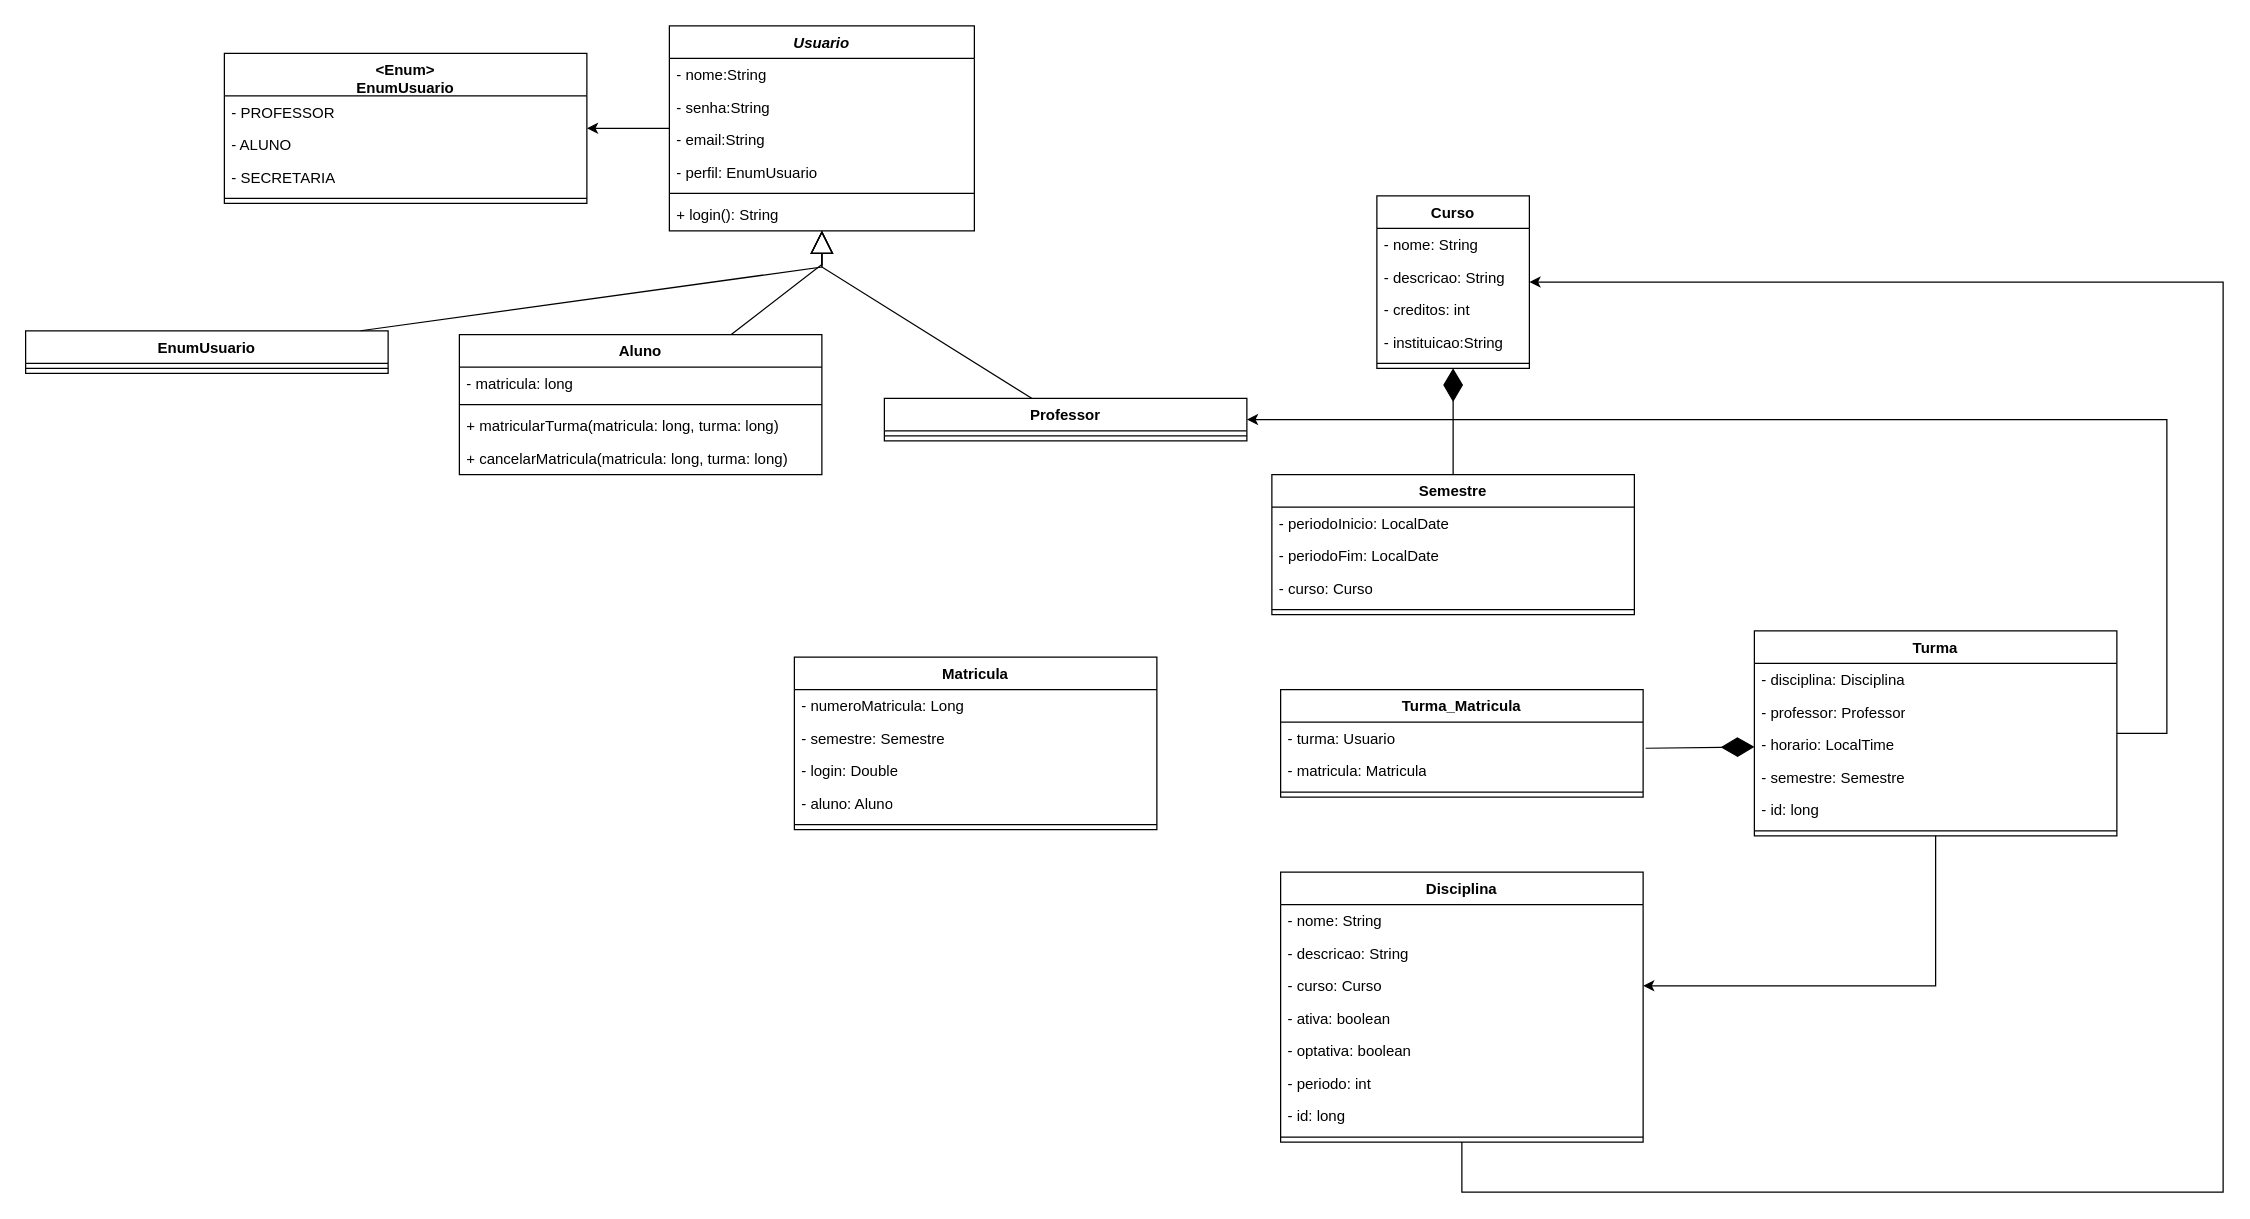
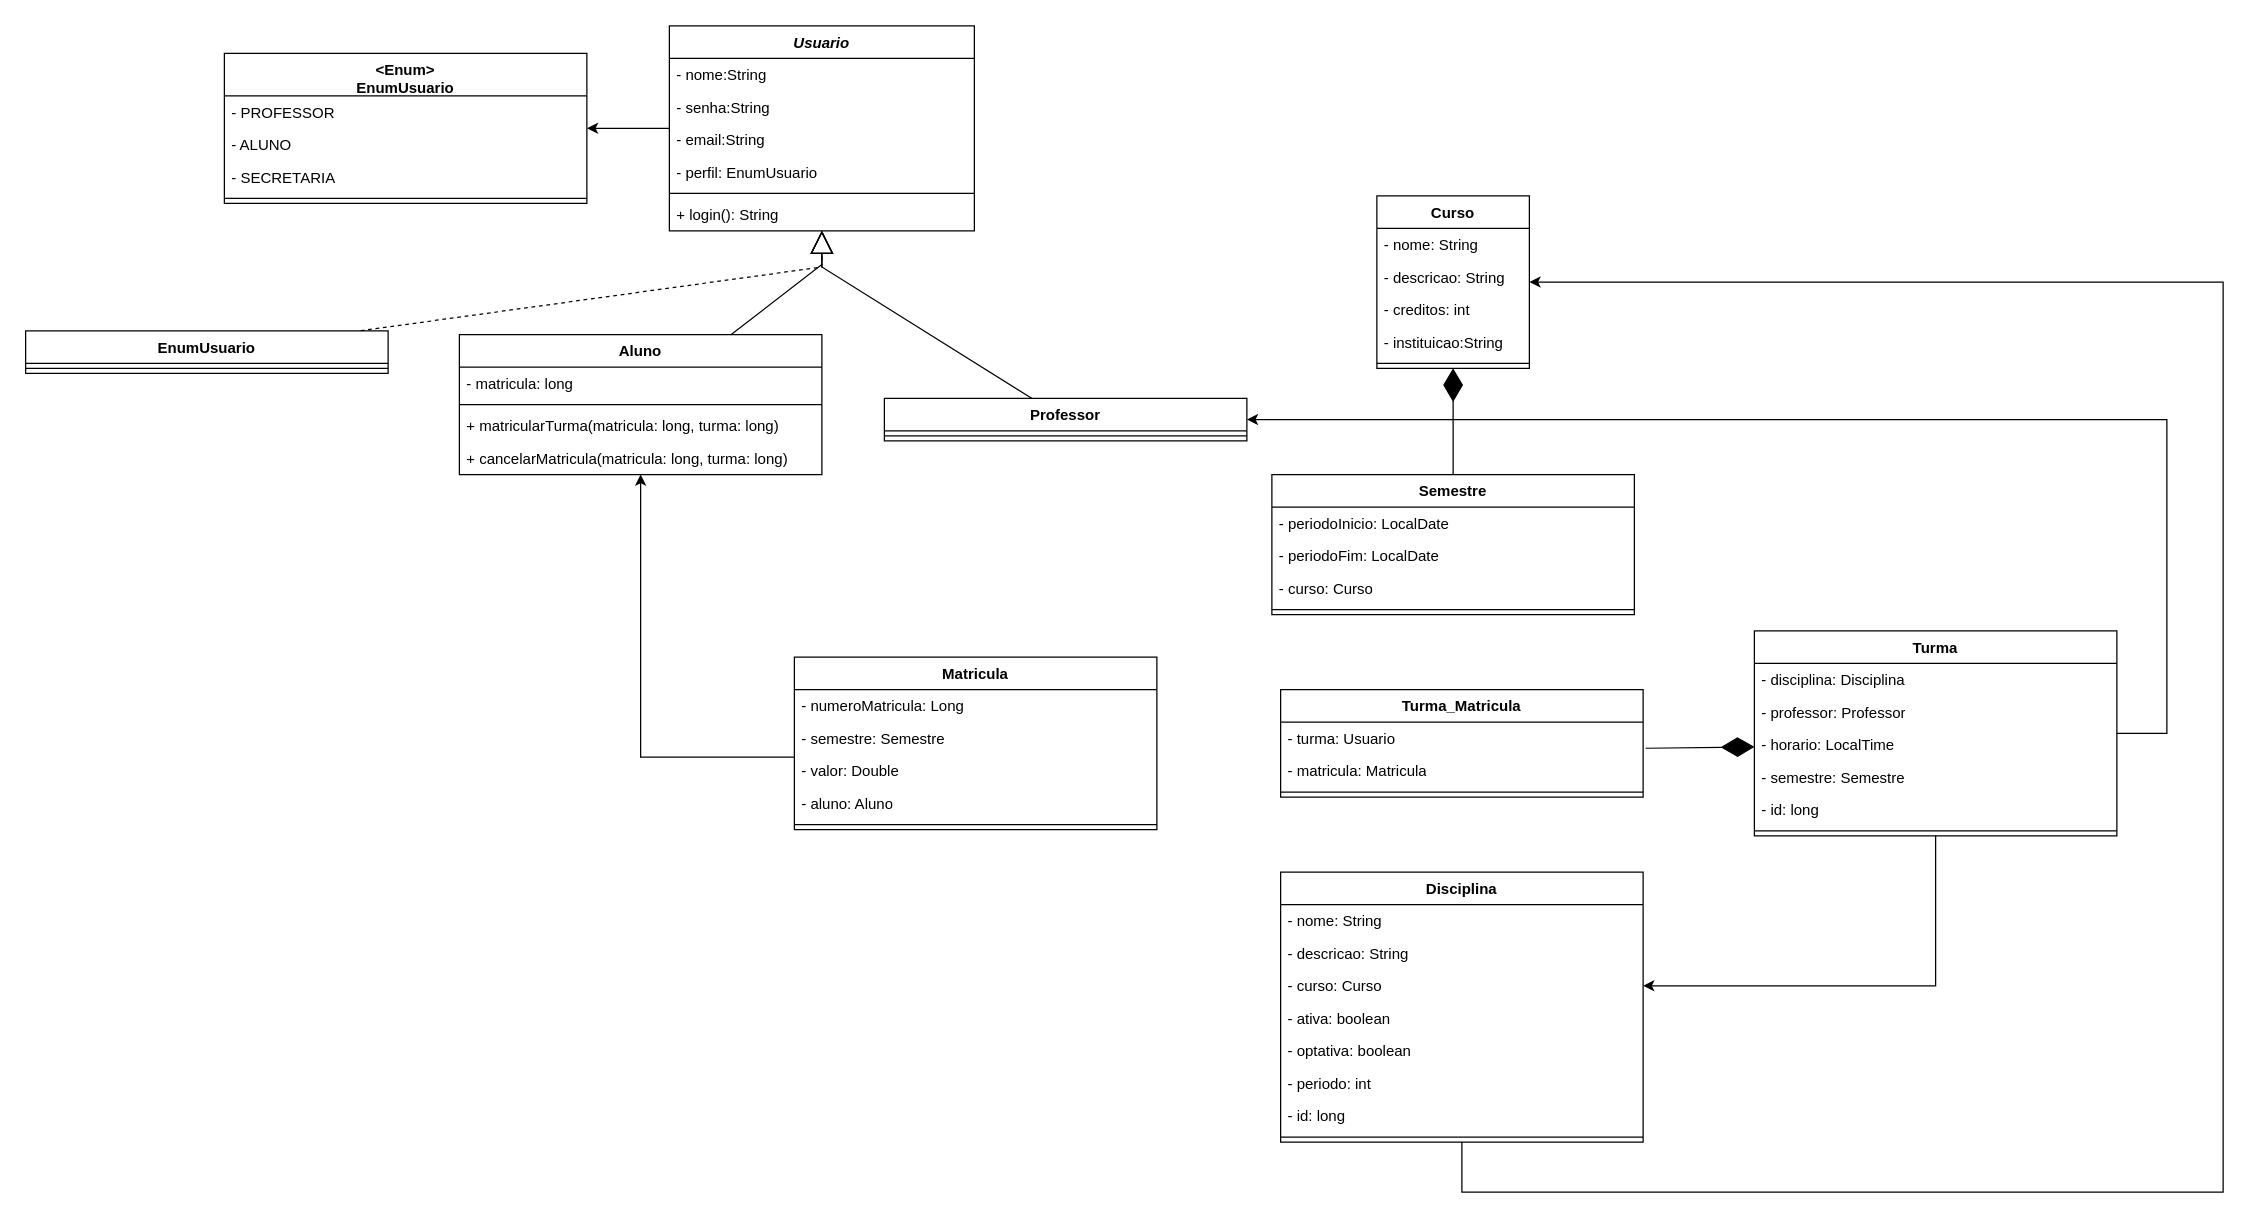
(588, 299) -> (588, 299)
none -> (641, 696)
(853, 772) -> (855, 772)
